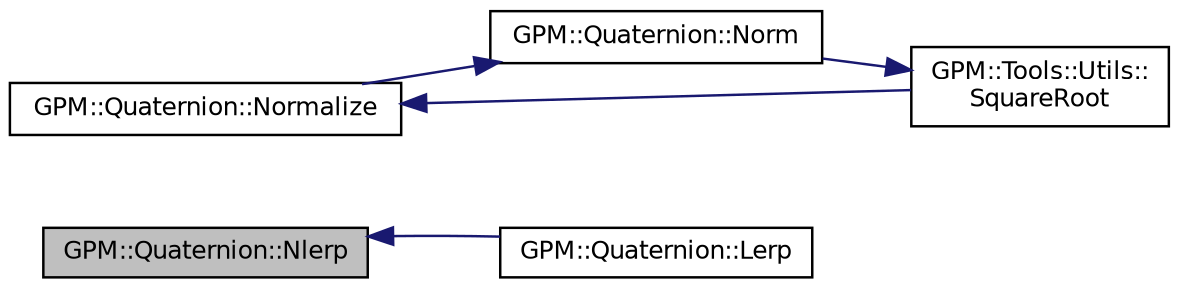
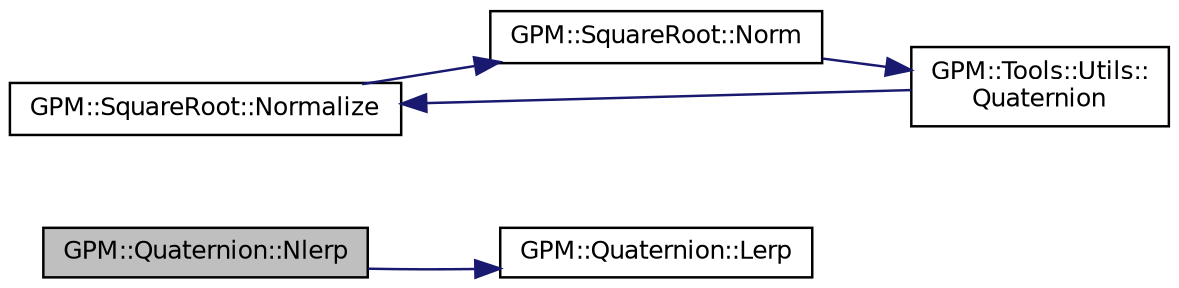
(656, 37) -> (656, 37)
(1040, 87) -> (1040, 87)
(206, 109) -> (206, 109)
(447, 236) -> (422, 269)
